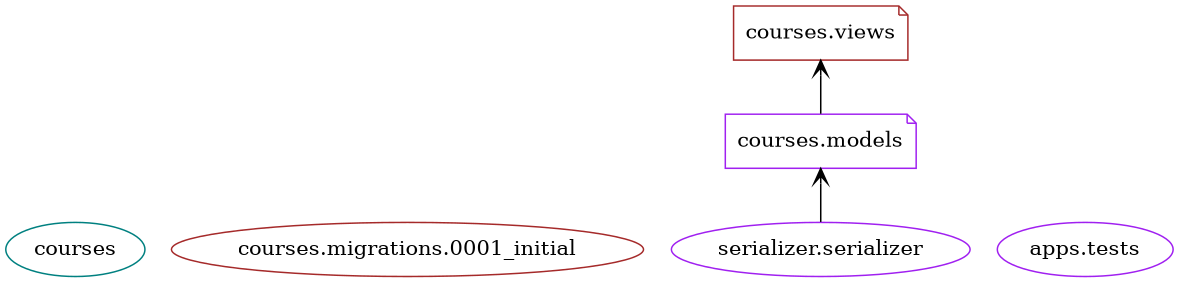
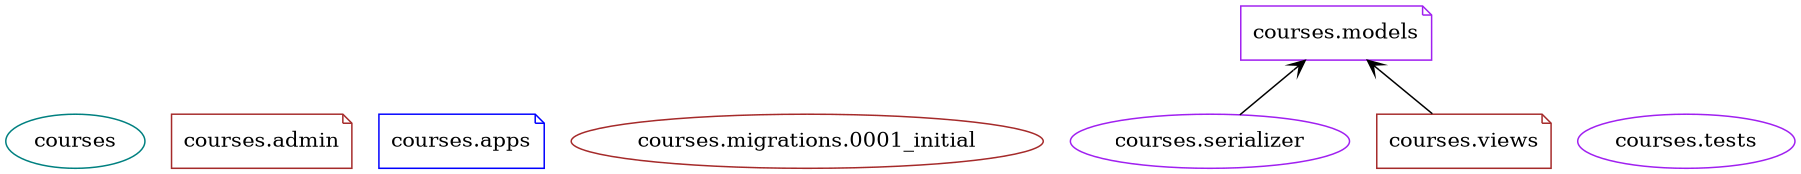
(821, 95) -> (1406, 92)
none -> (262, 141)
none -> (462, 141)
(821, 249) -> (1210, 141)
(1085, 249) -> (1686, 141)
